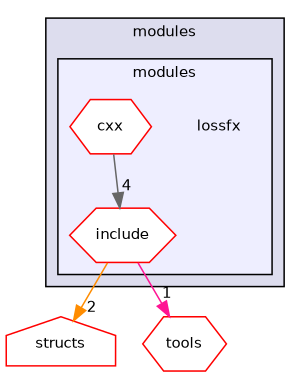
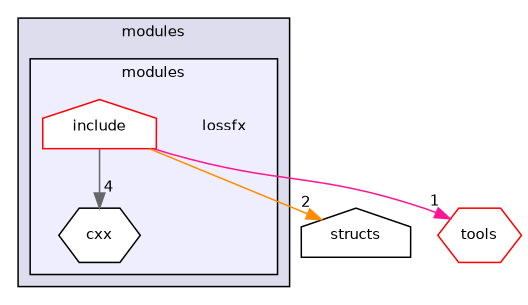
(111, 127) -> (100, 235)
(116, 174) -> (100, 171)
(123, 235) -> (100, 127)
(61, 344) -> (356, 235)
